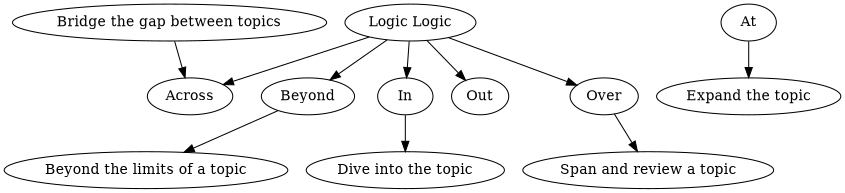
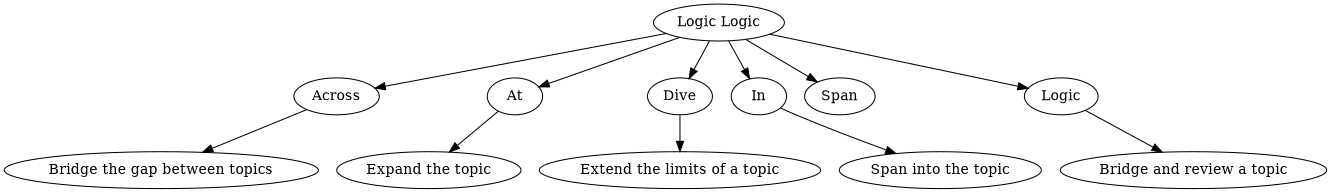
(178, 55) -> (259, 129)
none -> (614, 60)
(308, 96) -> (680, 96)
(480, 96) -> (840, 96)
(604, 96) -> (1061, 96)
(146, 170) -> (680, 170)
(405, 170) -> (940, 170)
(648, 170) -> (1194, 170)
